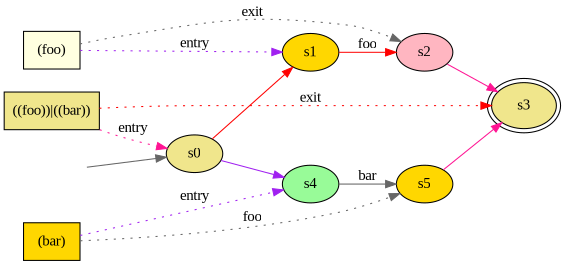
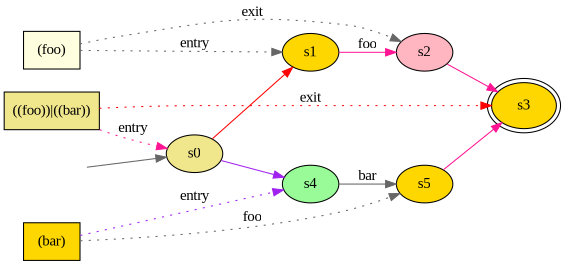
(176, 51) -> (176, 51)
(362, 52) -> (362, 52)
(524, 106) -> (524, 106)
